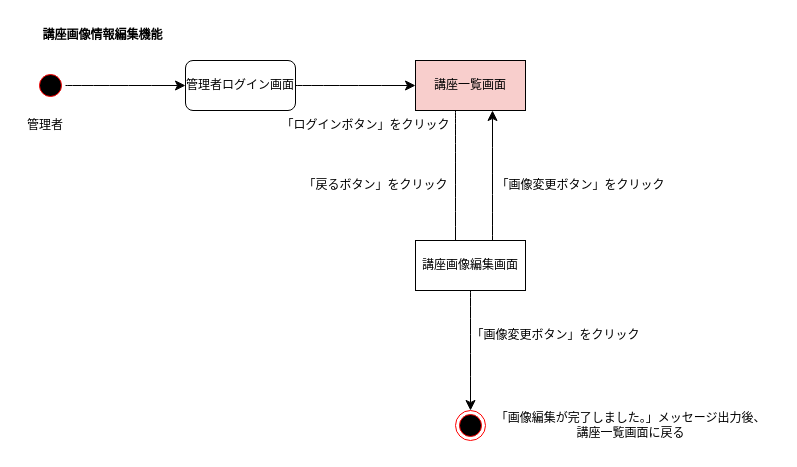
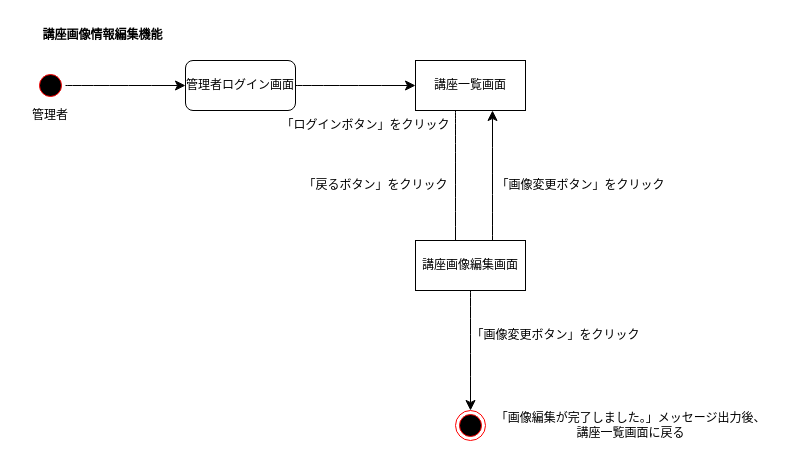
(471, 86) -> (471, 86)
(46, 126) -> (51, 116)
